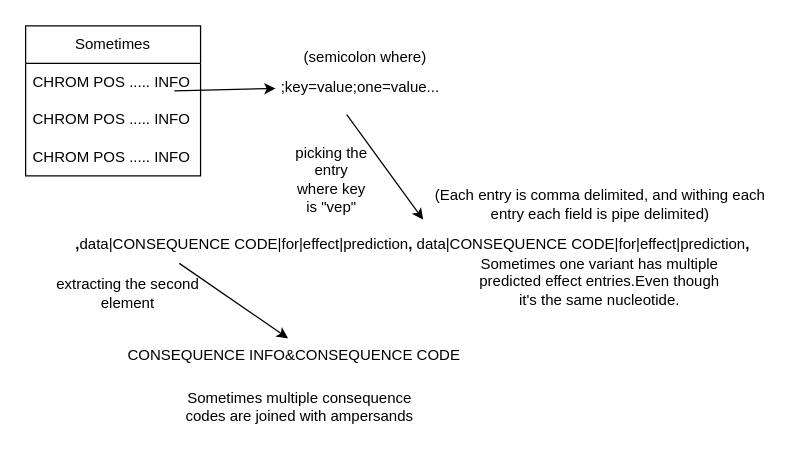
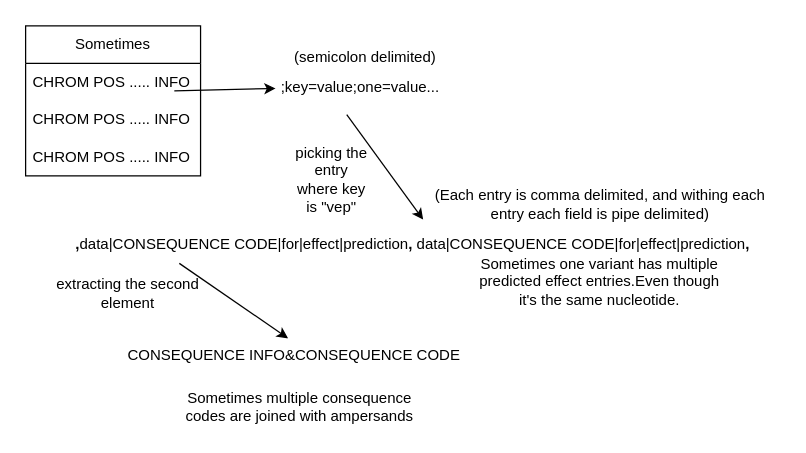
(366, 57) -> (366, 57)
